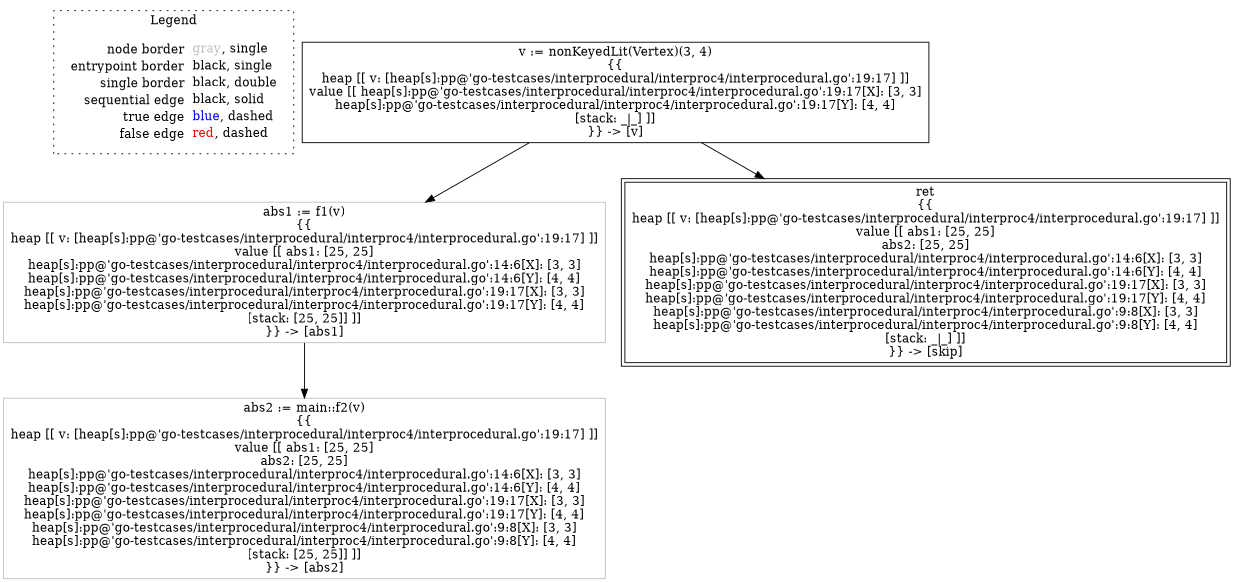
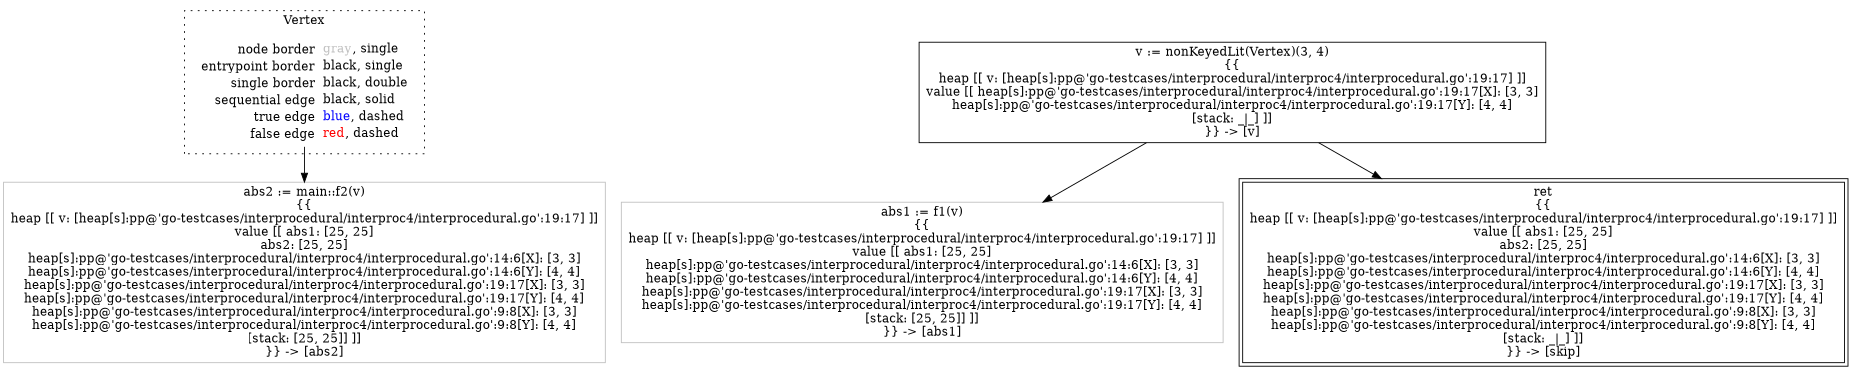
(174, 21) -> (304, 21)
(304, 366) -> (304, 160)
